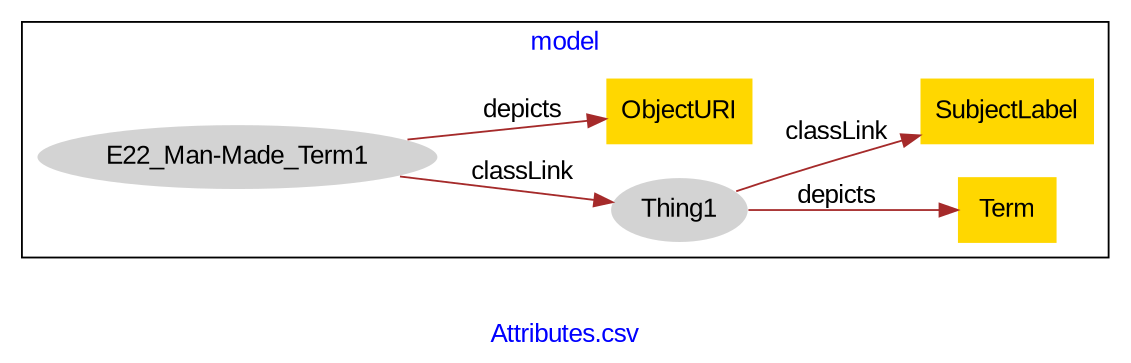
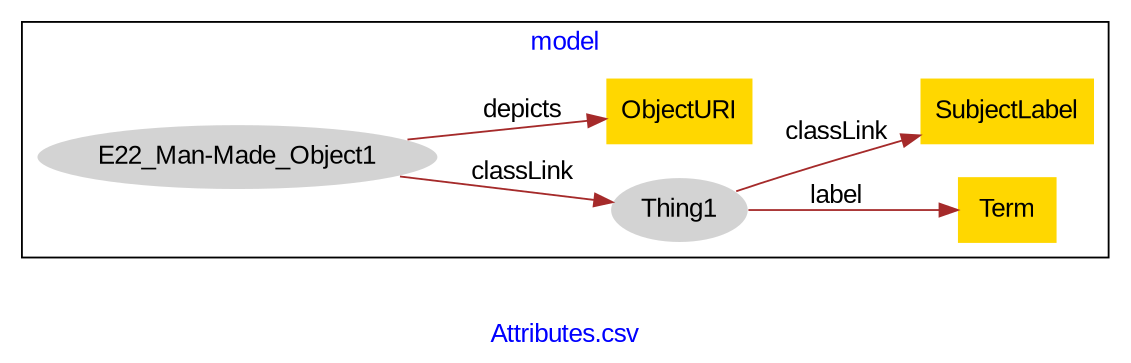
(237, 157) -> (237, 157)
(836, 196) -> (836, 196)
